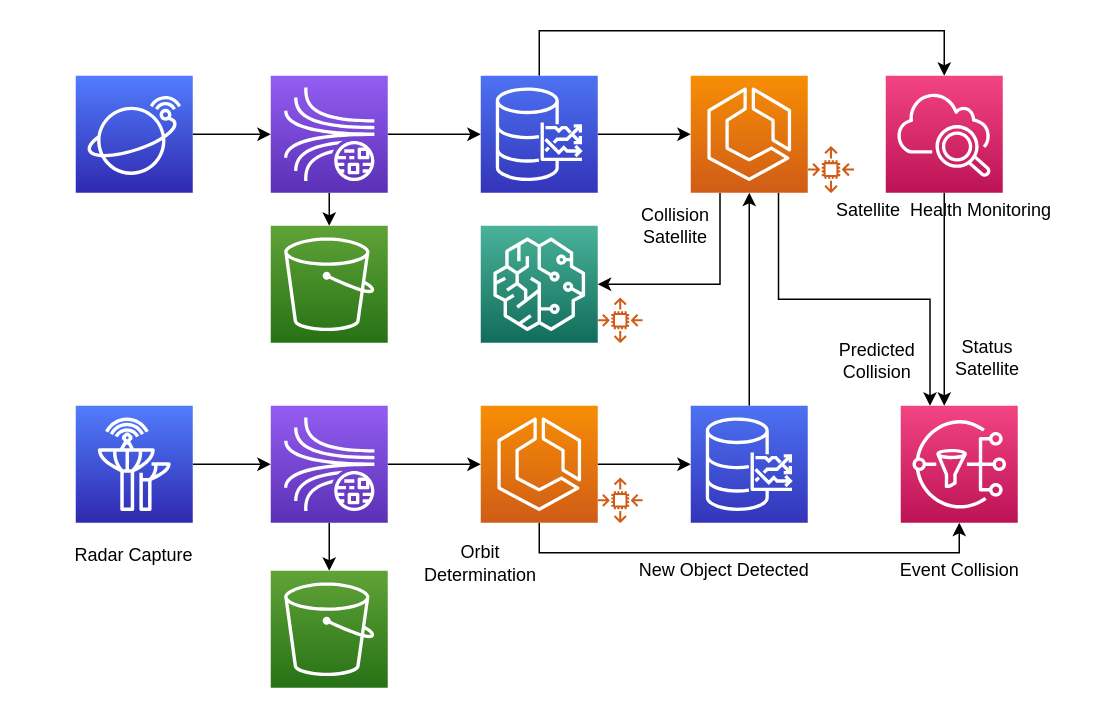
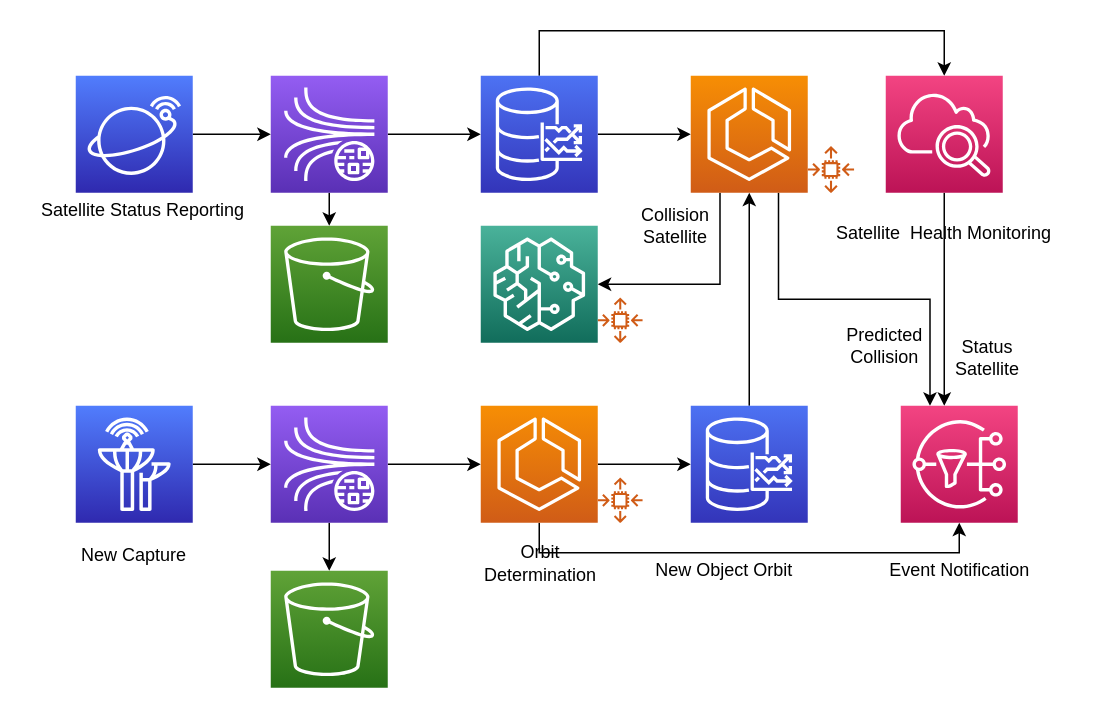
none -> (143, 211)
(944, 211) -> (944, 233)
(877, 361) -> (885, 346)
(134, 556) -> (134, 556)
(481, 563) -> (541, 563)
(725, 571) -> (725, 571)
(960, 571) -> (960, 571)
